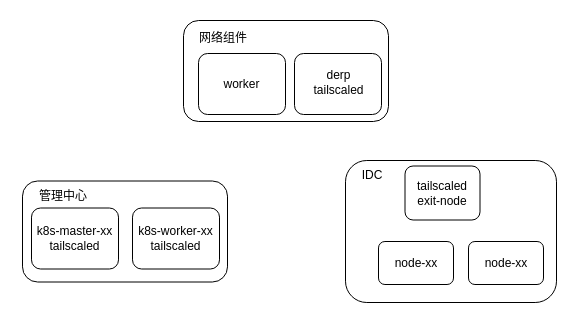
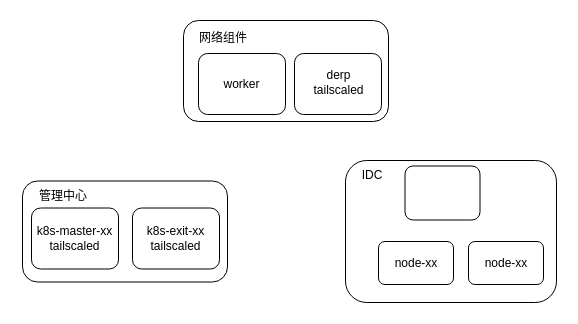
(443, 193) -> none
(176, 239) -> (176, 239)
